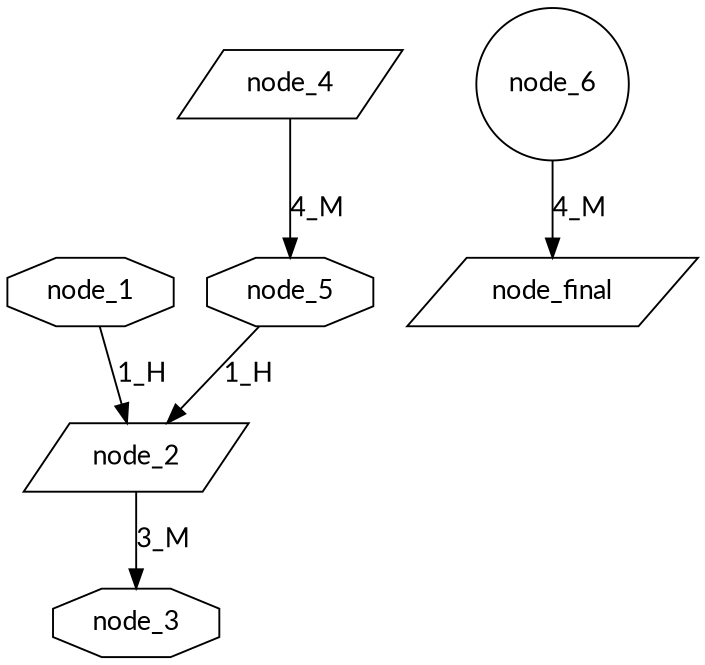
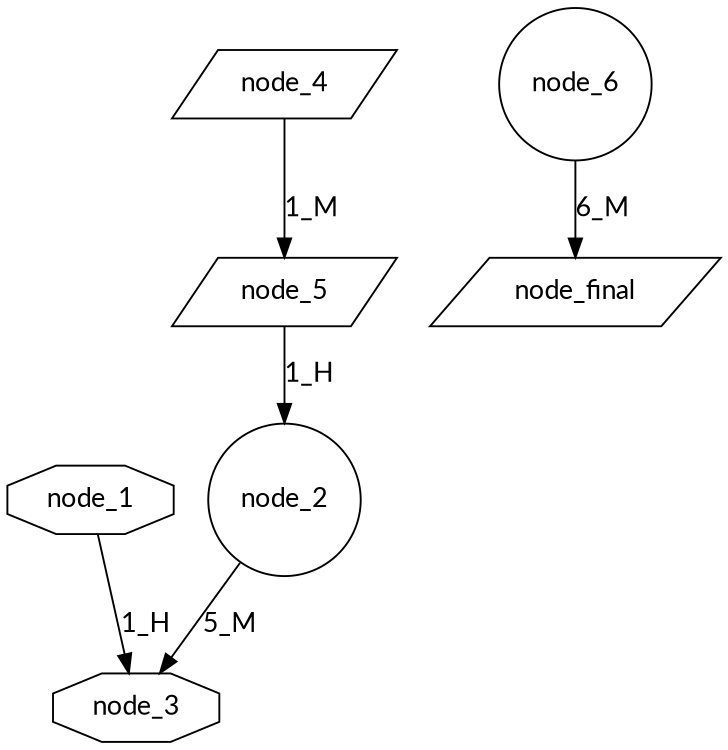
(317, 209) -> (311, 209)
(579, 209) -> (602, 209)
(290, 292) -> (284, 292)
(111, 366) -> (111, 594)
(136, 457) -> (284, 500)
(163, 540) -> (229, 625)
